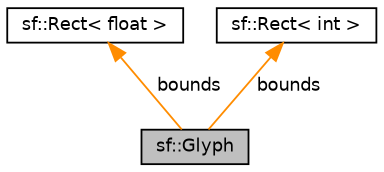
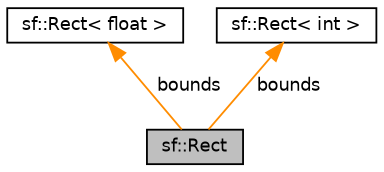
(195, 147) -> (195, 147)
